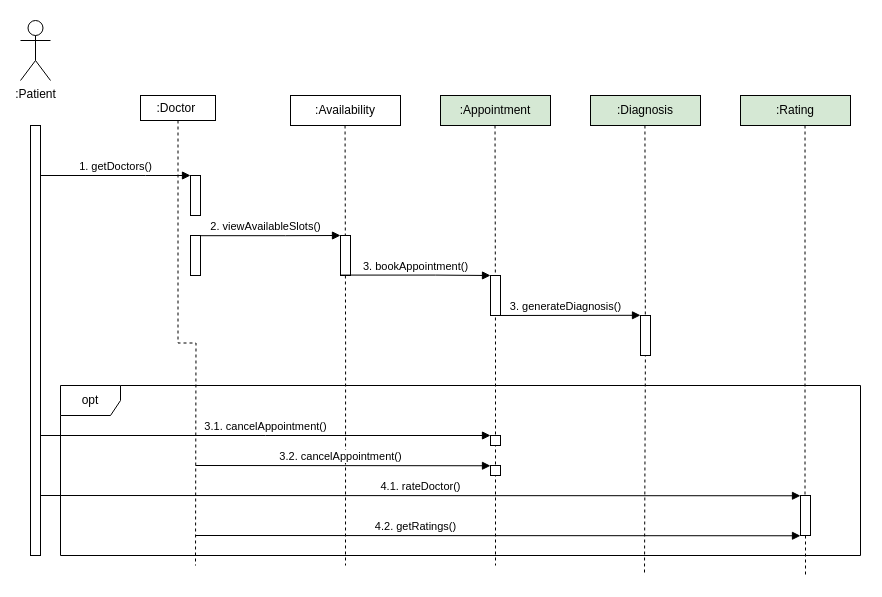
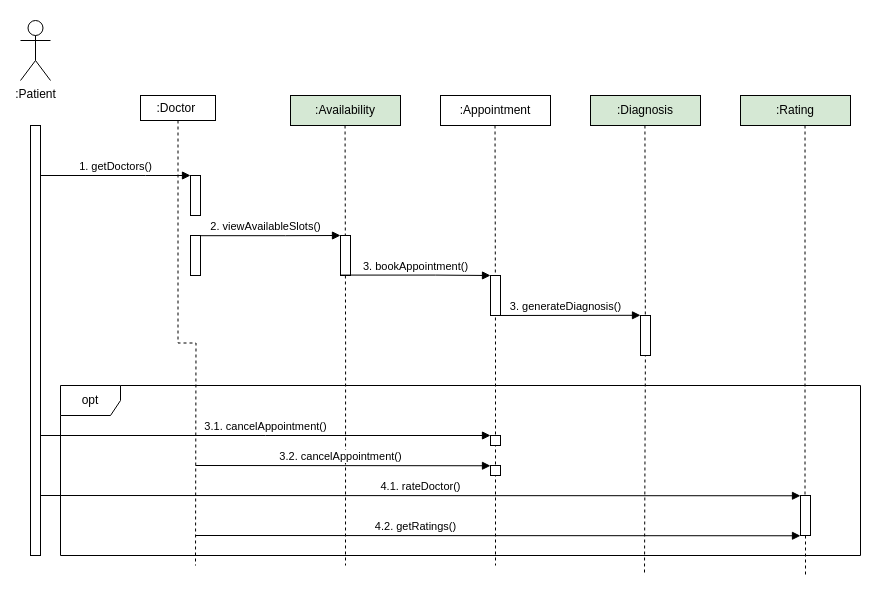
(346, 111) -> (346, 111)
(496, 111) -> (496, 111)
